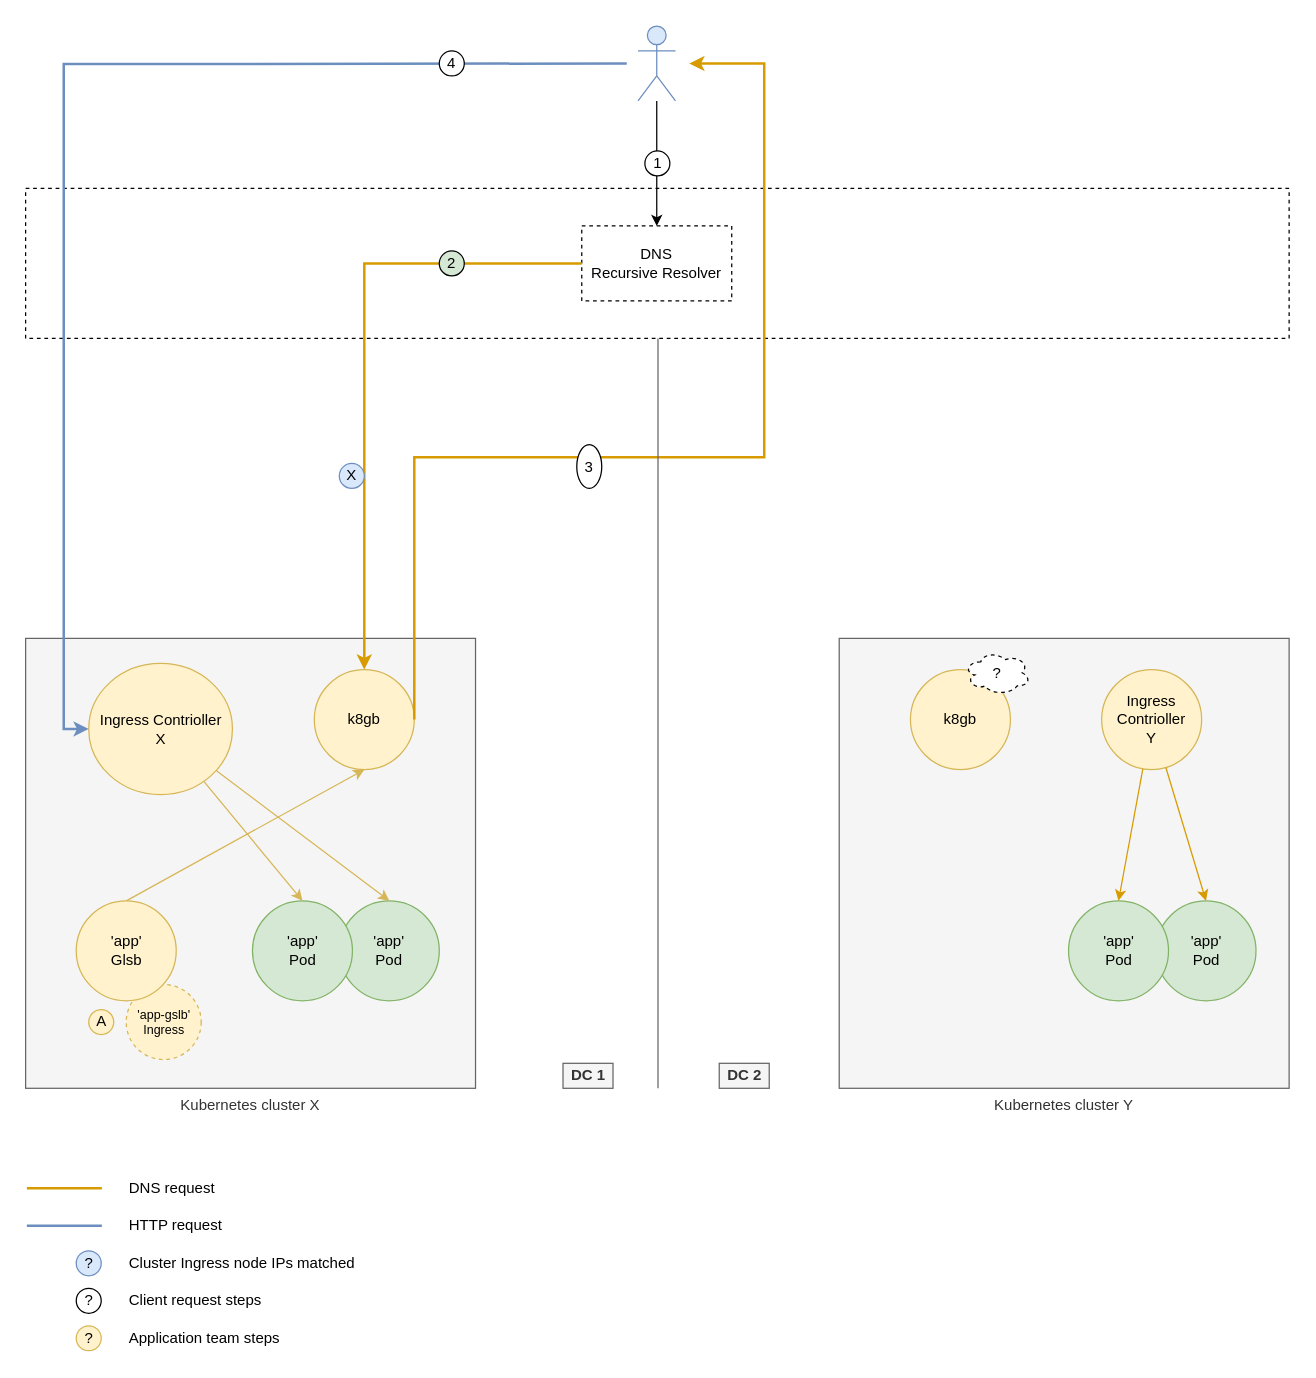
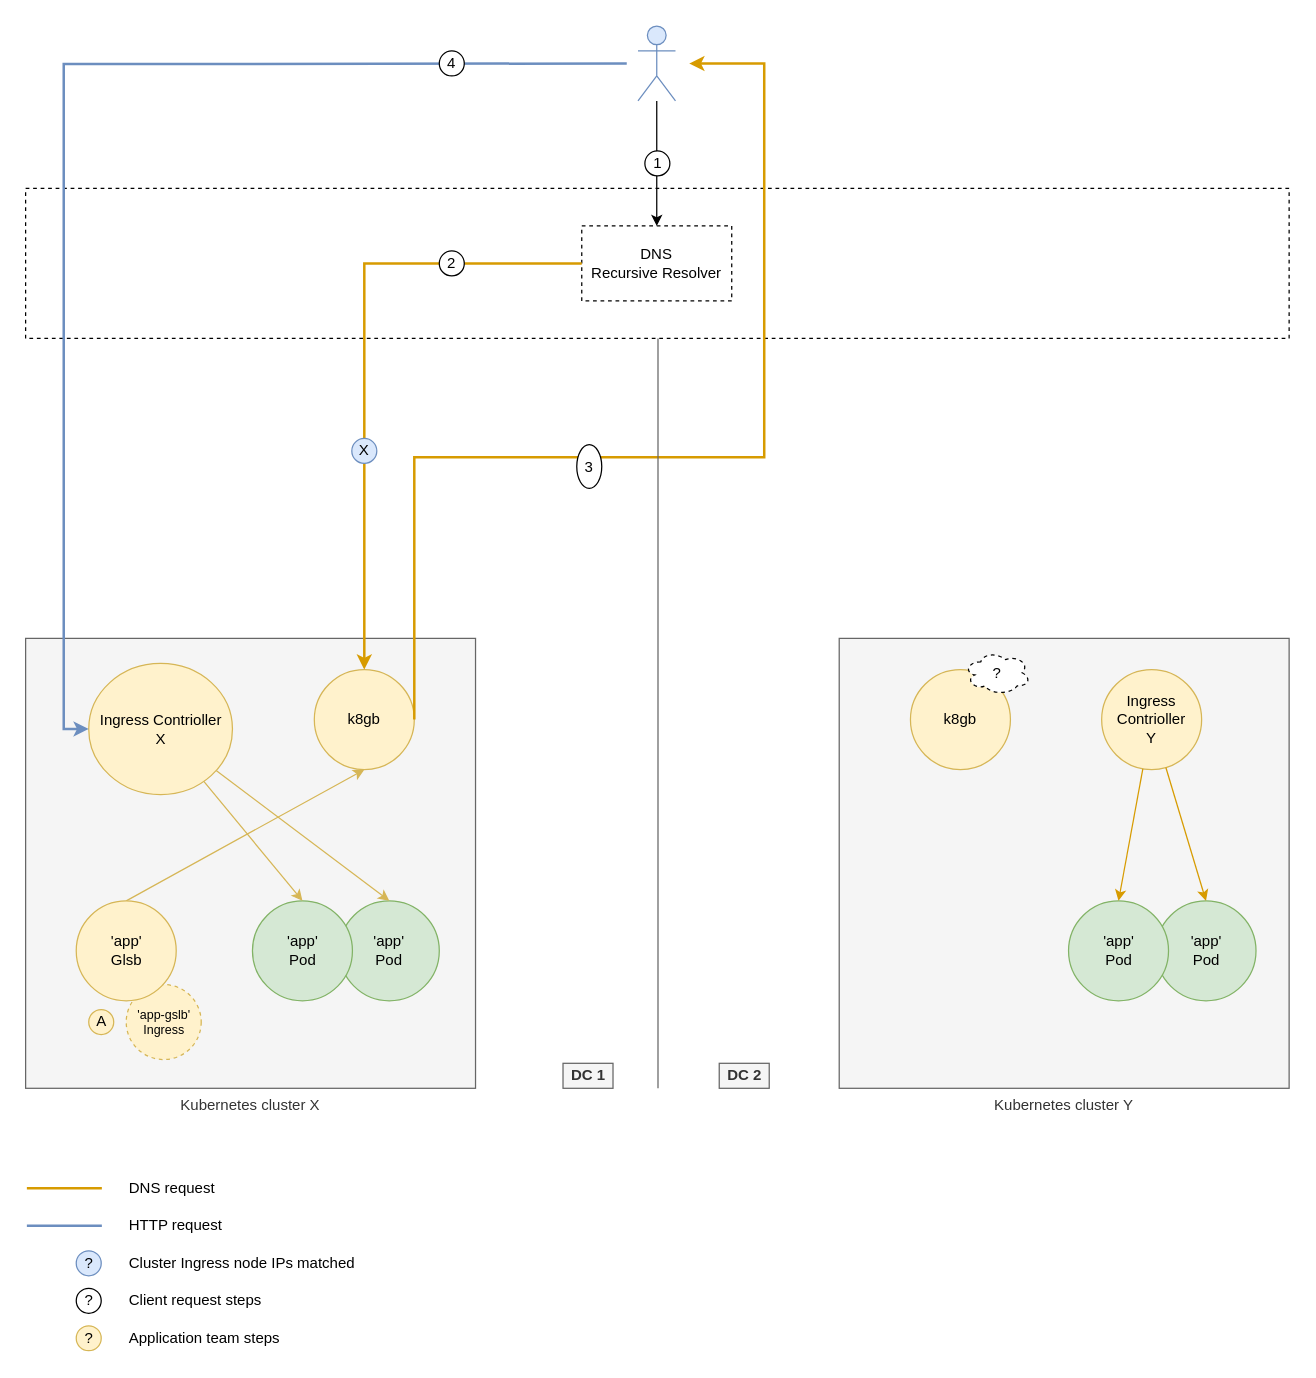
(452, 263) -> (452, 263)
(352, 476) -> (364, 451)
